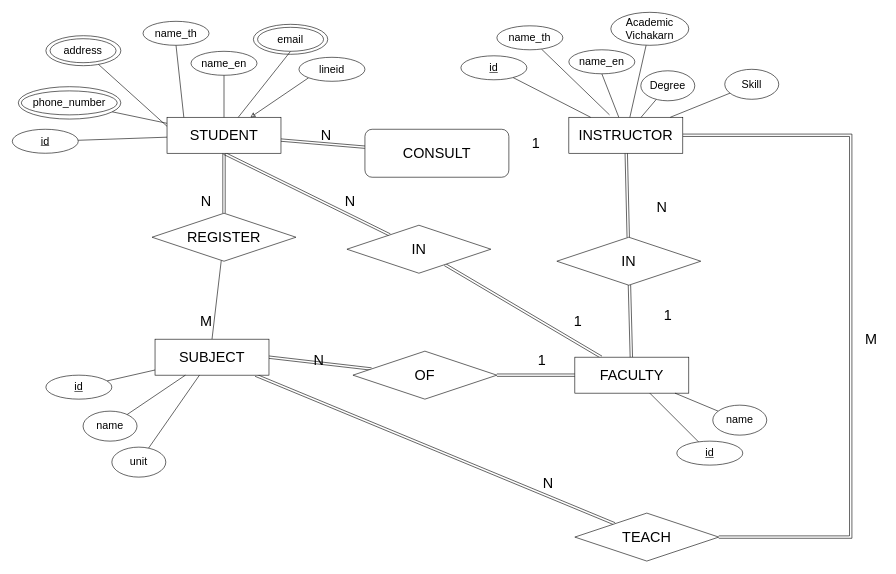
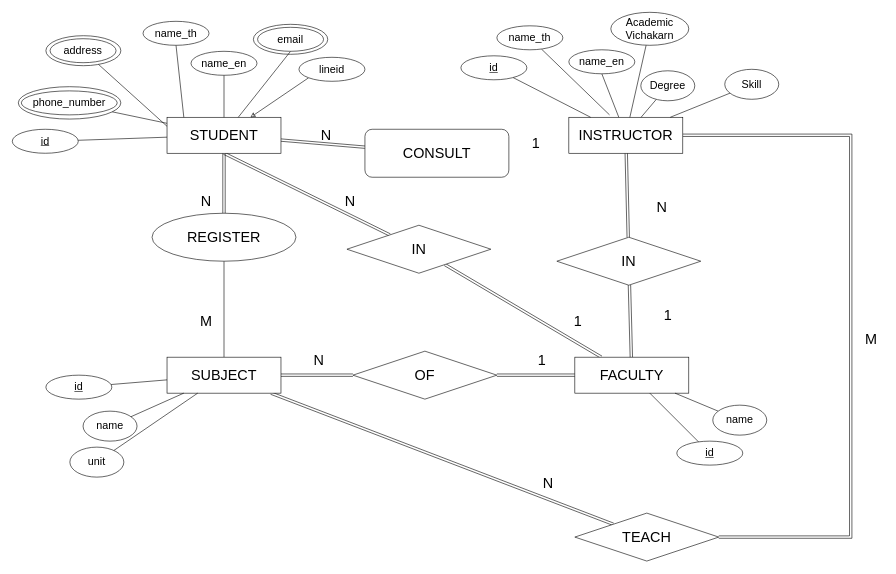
(224, 237) -> (224, 237)
(212, 357) -> (224, 375)
(139, 462) -> (97, 462)
